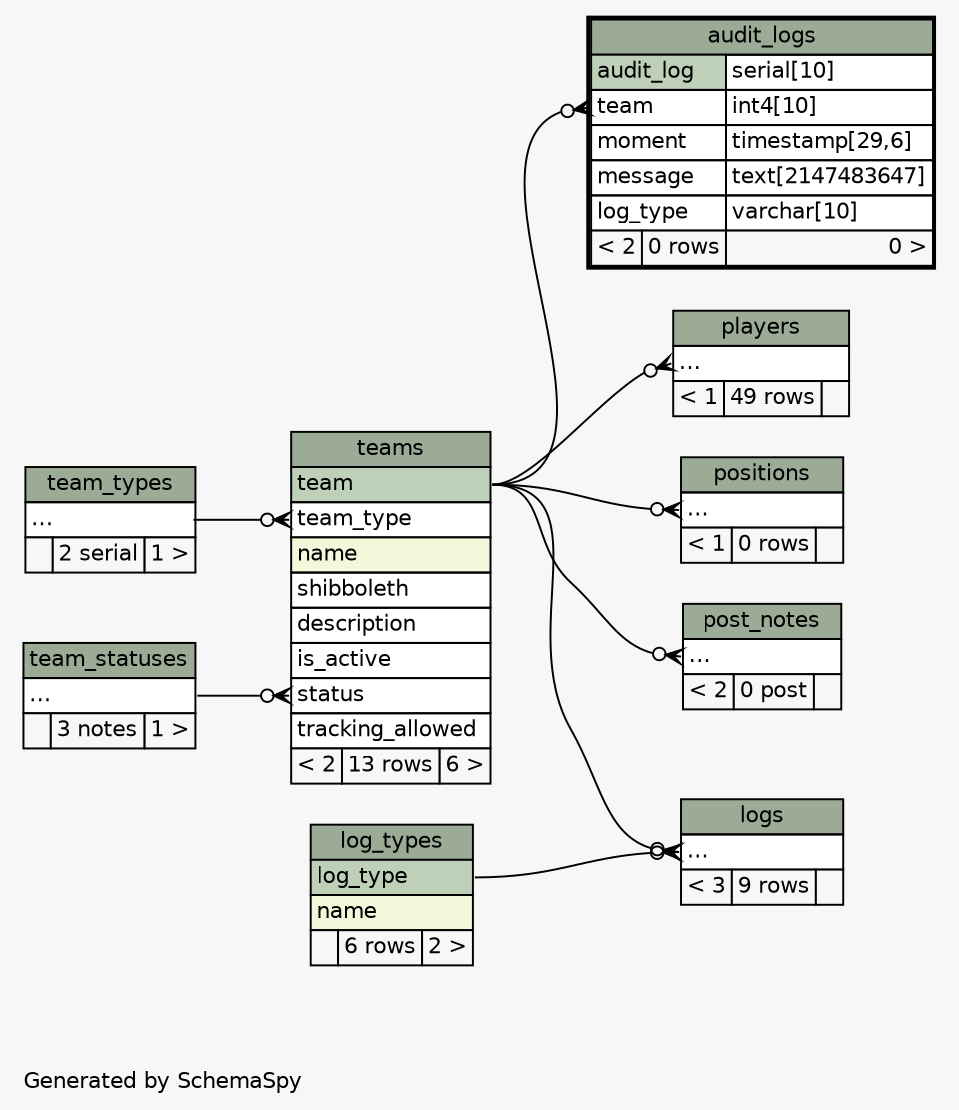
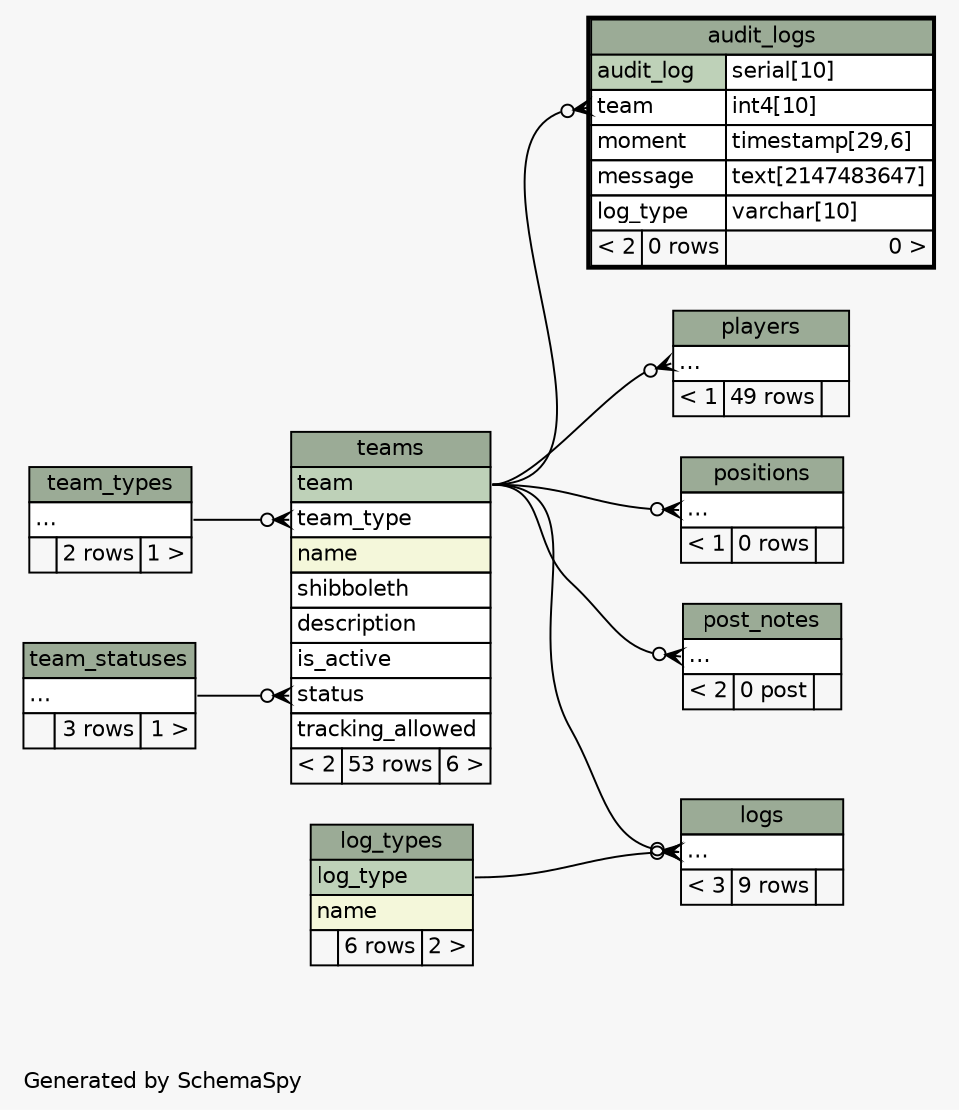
(99, 554) -> (99, 554)
(98, 730) -> (99, 730)
(391, 765) -> (391, 765)
